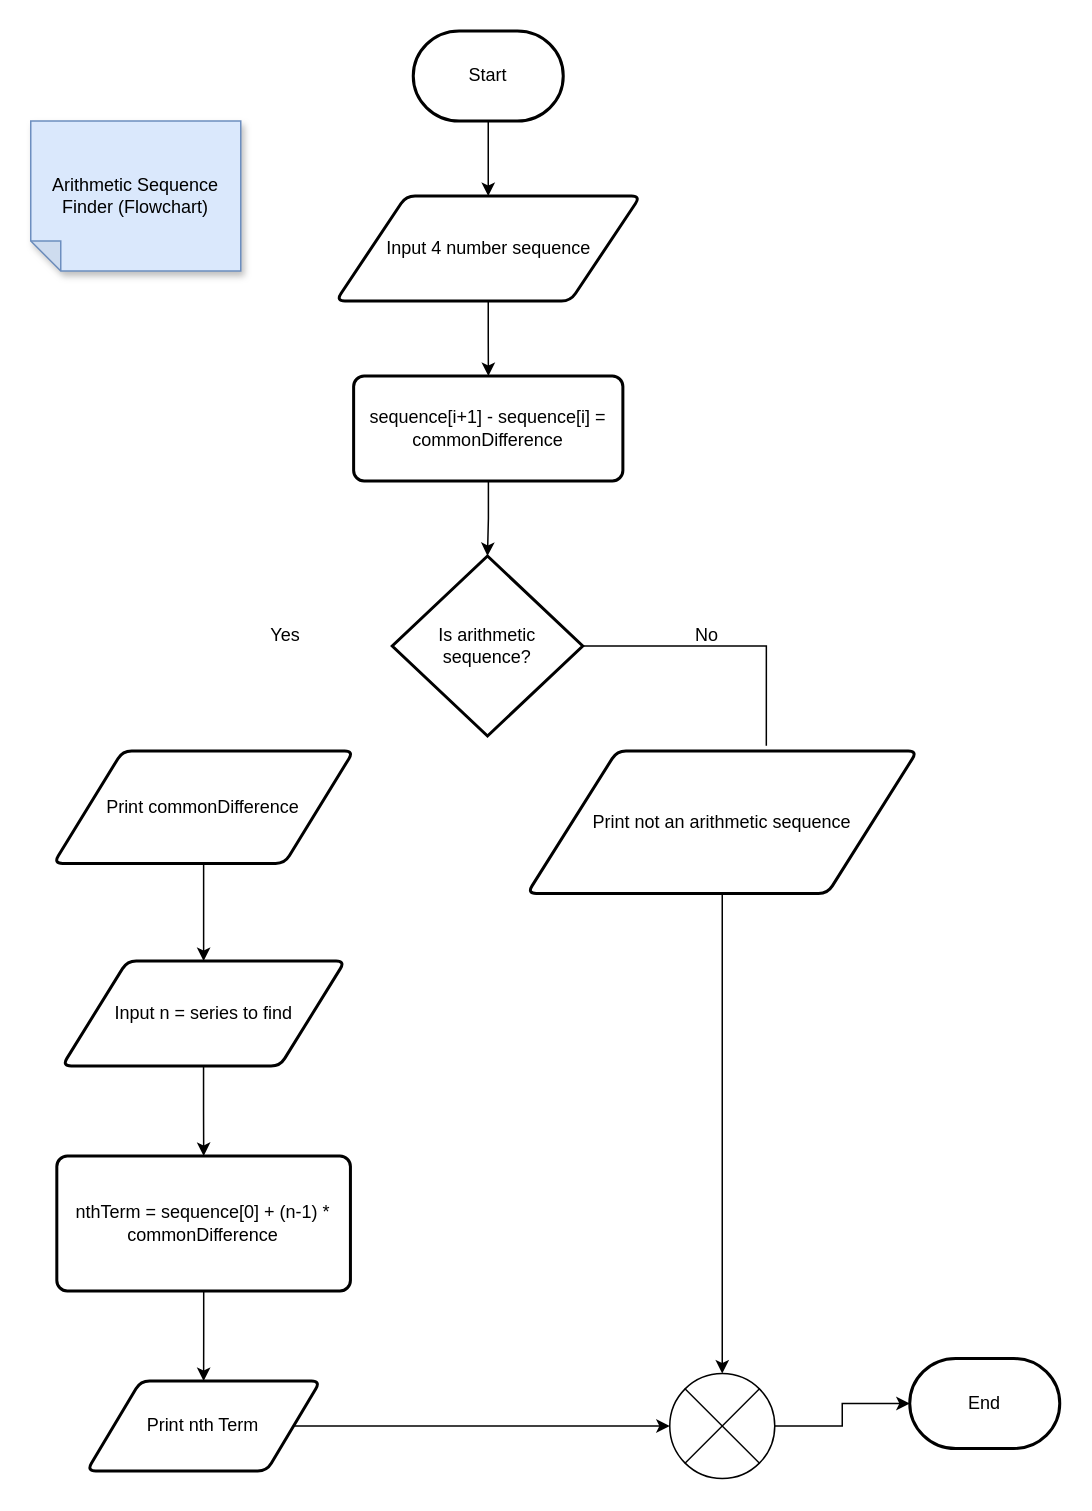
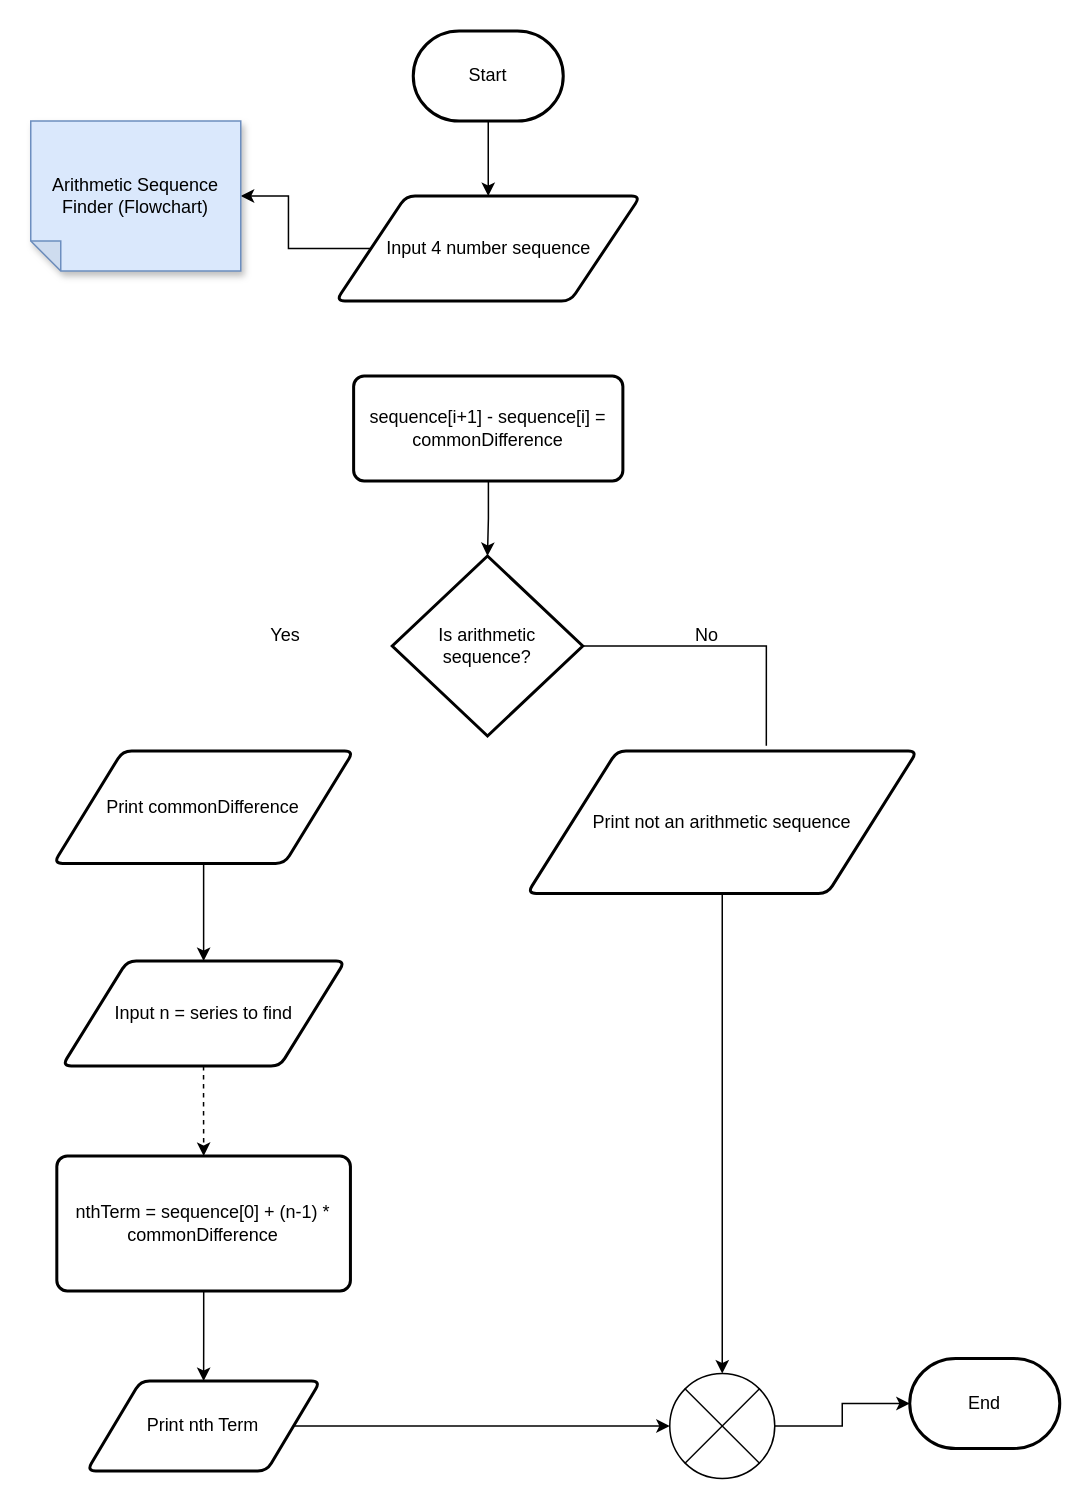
(488, 333) -> (288, 244)
(204, 1107) -> (204, 1107)
